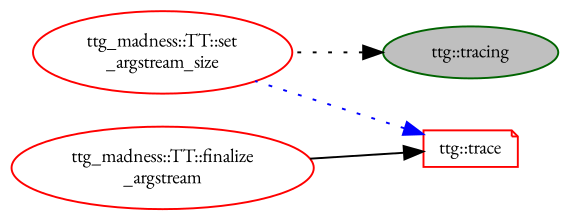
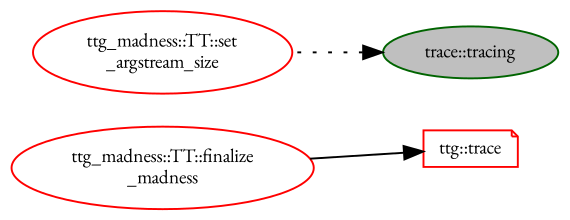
(471, 52) -> (471, 52)
(330, 105) -> none
(163, 168) -> (163, 168)
